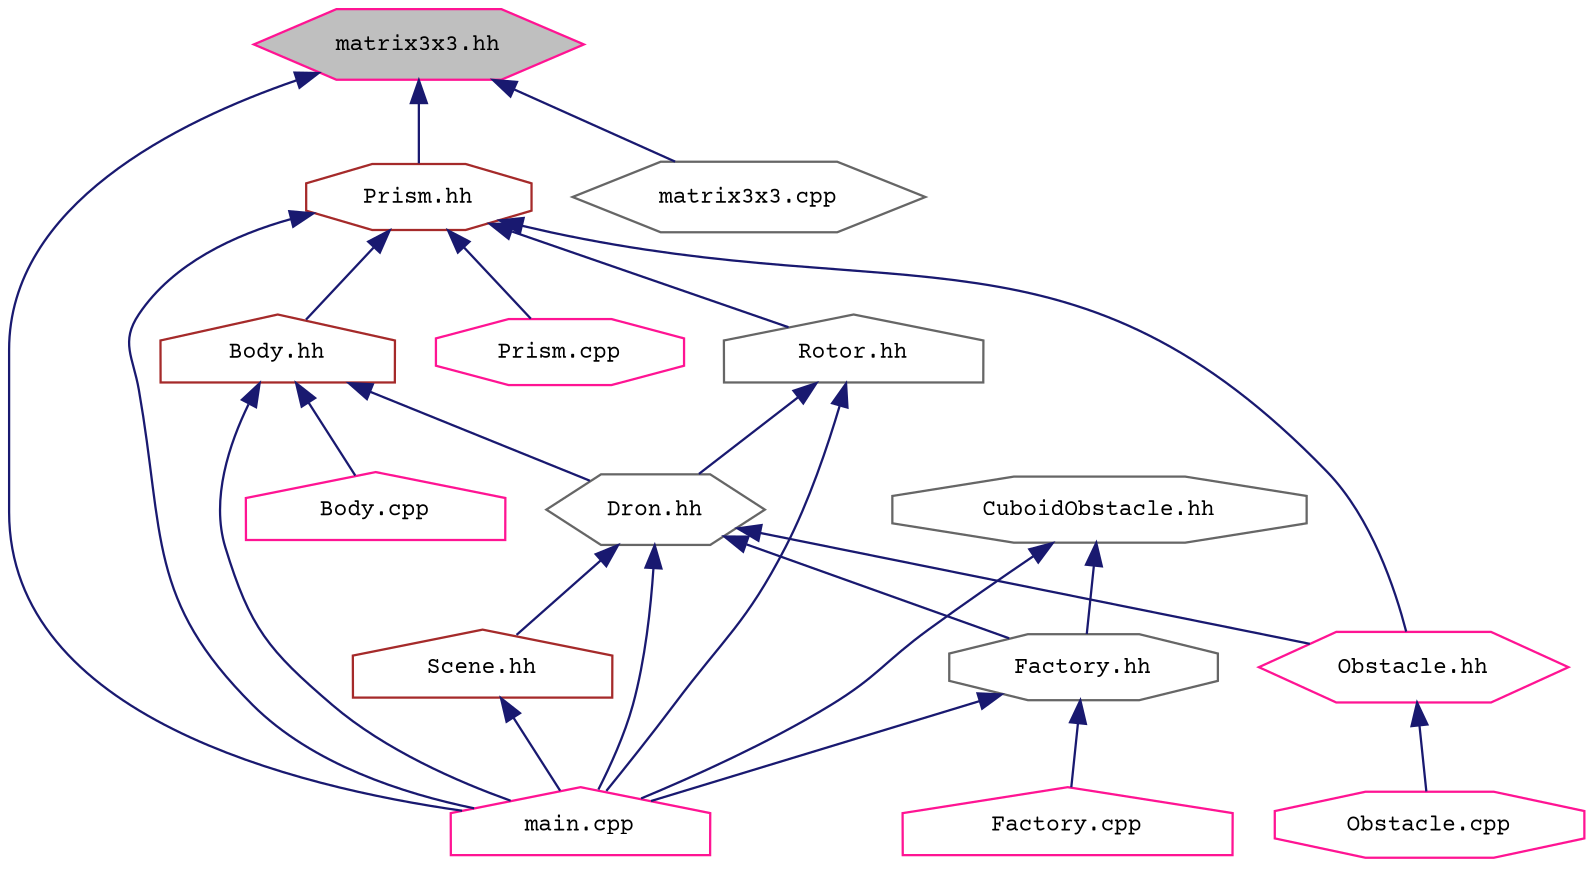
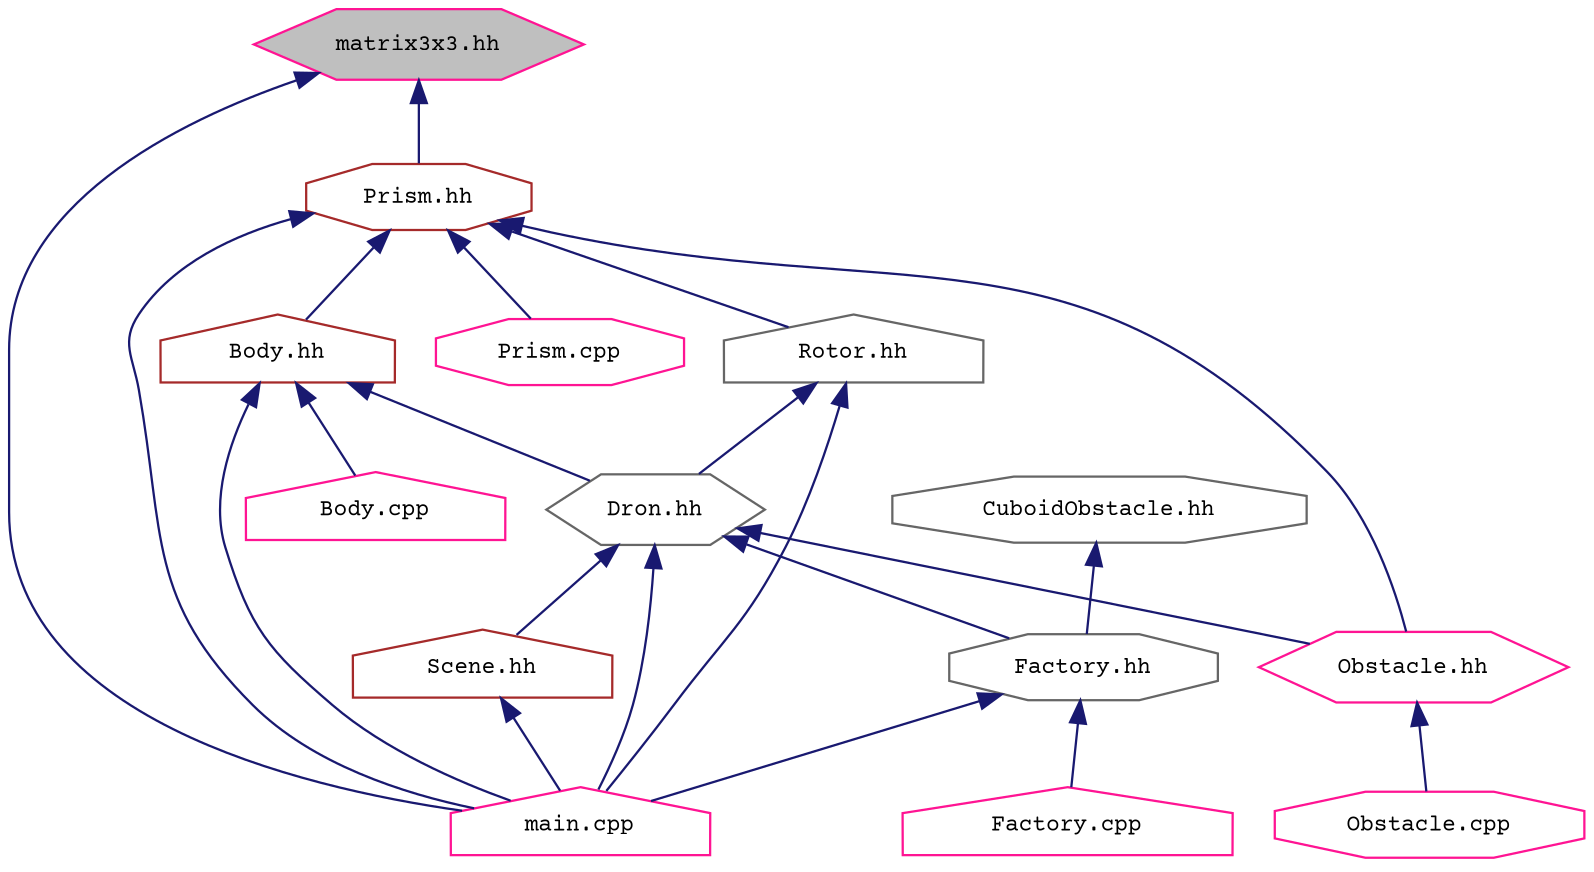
(749, 197) -> none
(848, 694) -> none
